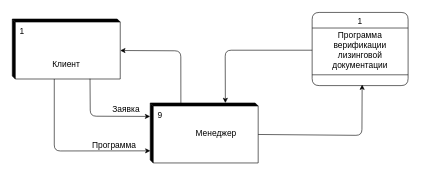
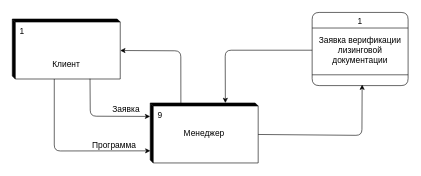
(360, 50) -> (360, 50)
(216, 133) -> (204, 133)
